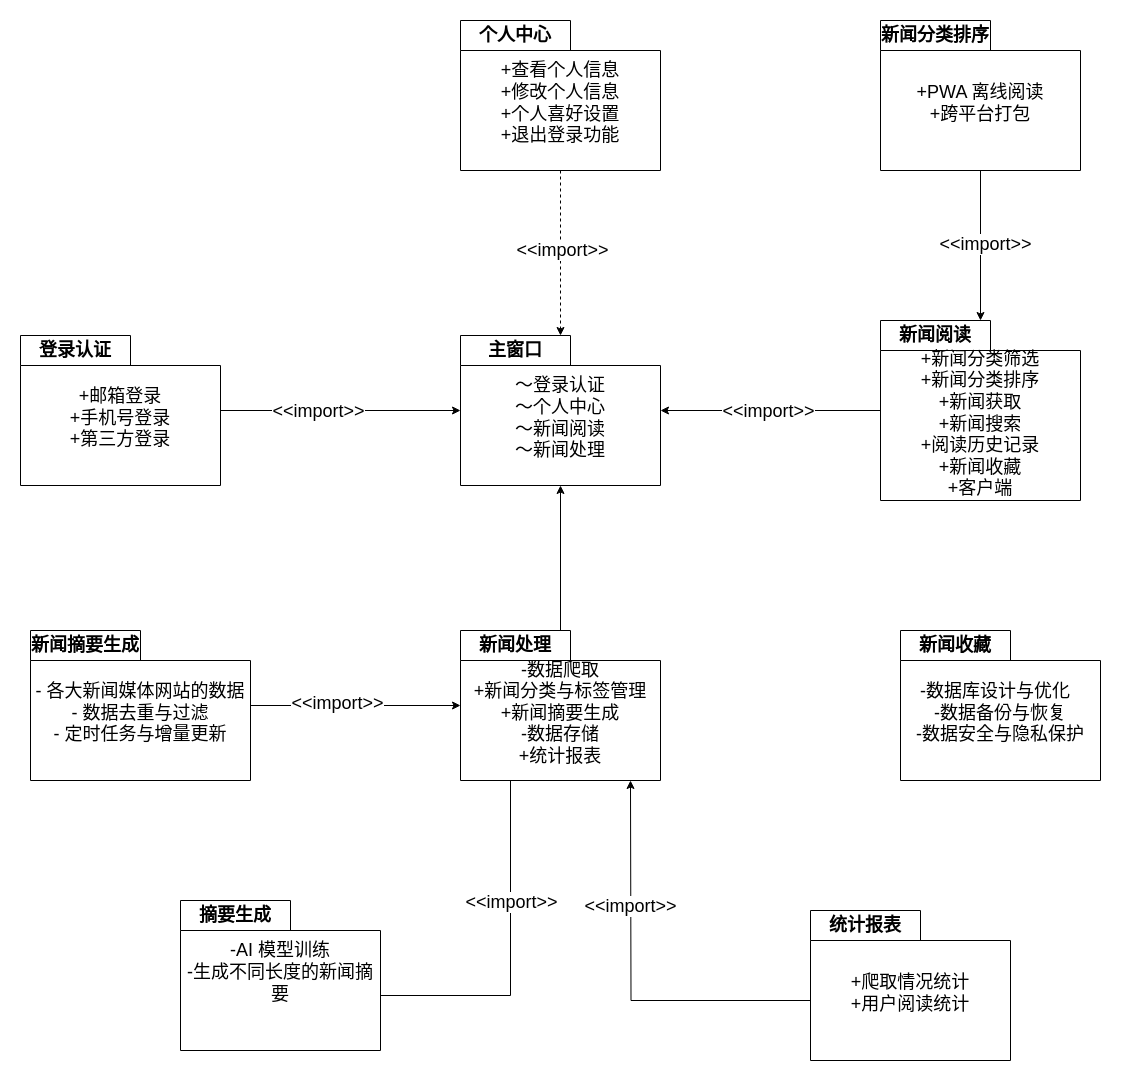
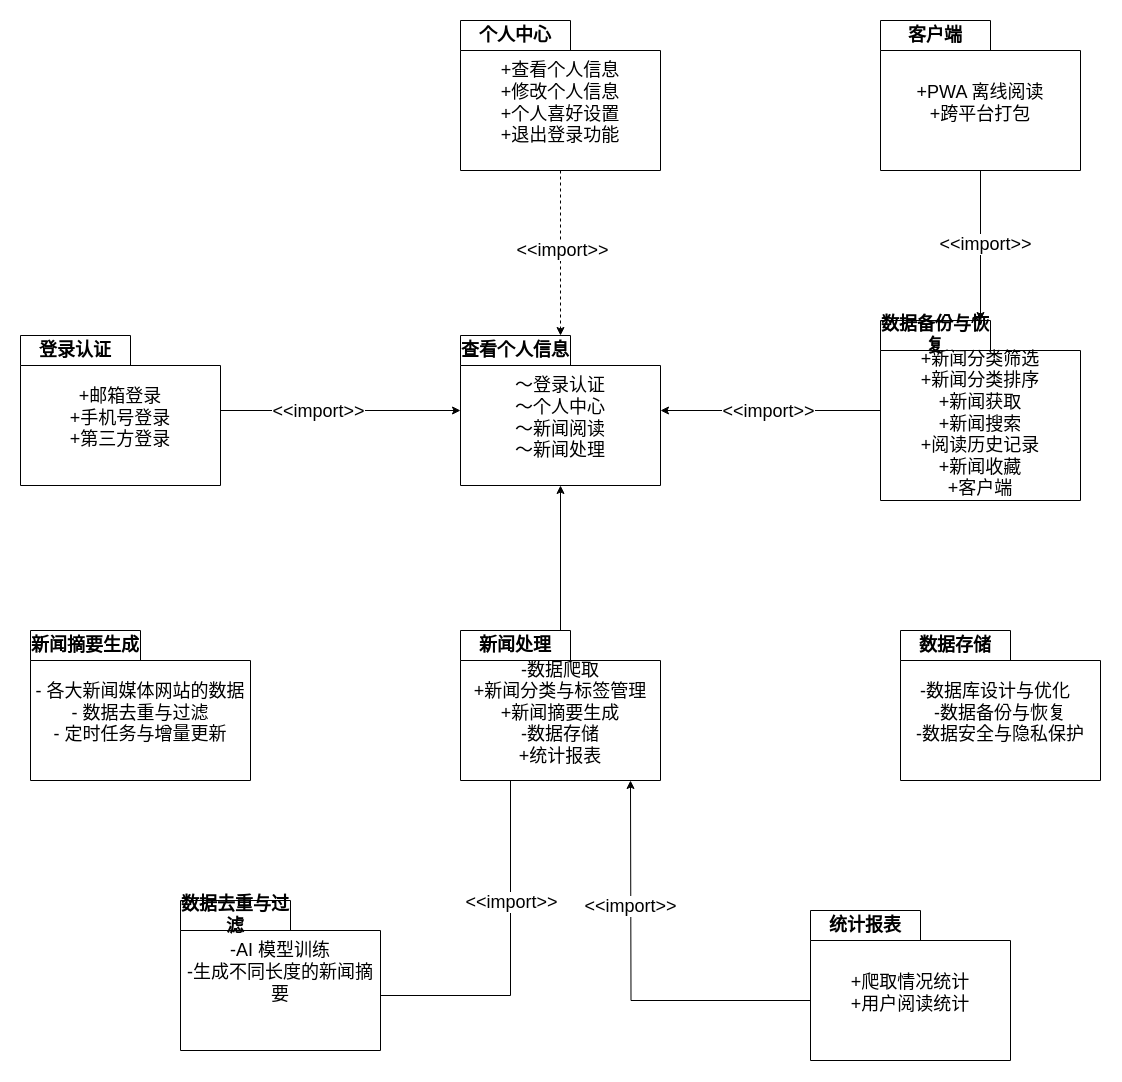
(936, 36) -> (936, 36)
(936, 336) -> (936, 336)
(516, 351) -> (516, 351)
(956, 646) -> (956, 646)
(352, 706) -> none
(236, 916) -> (236, 916)
